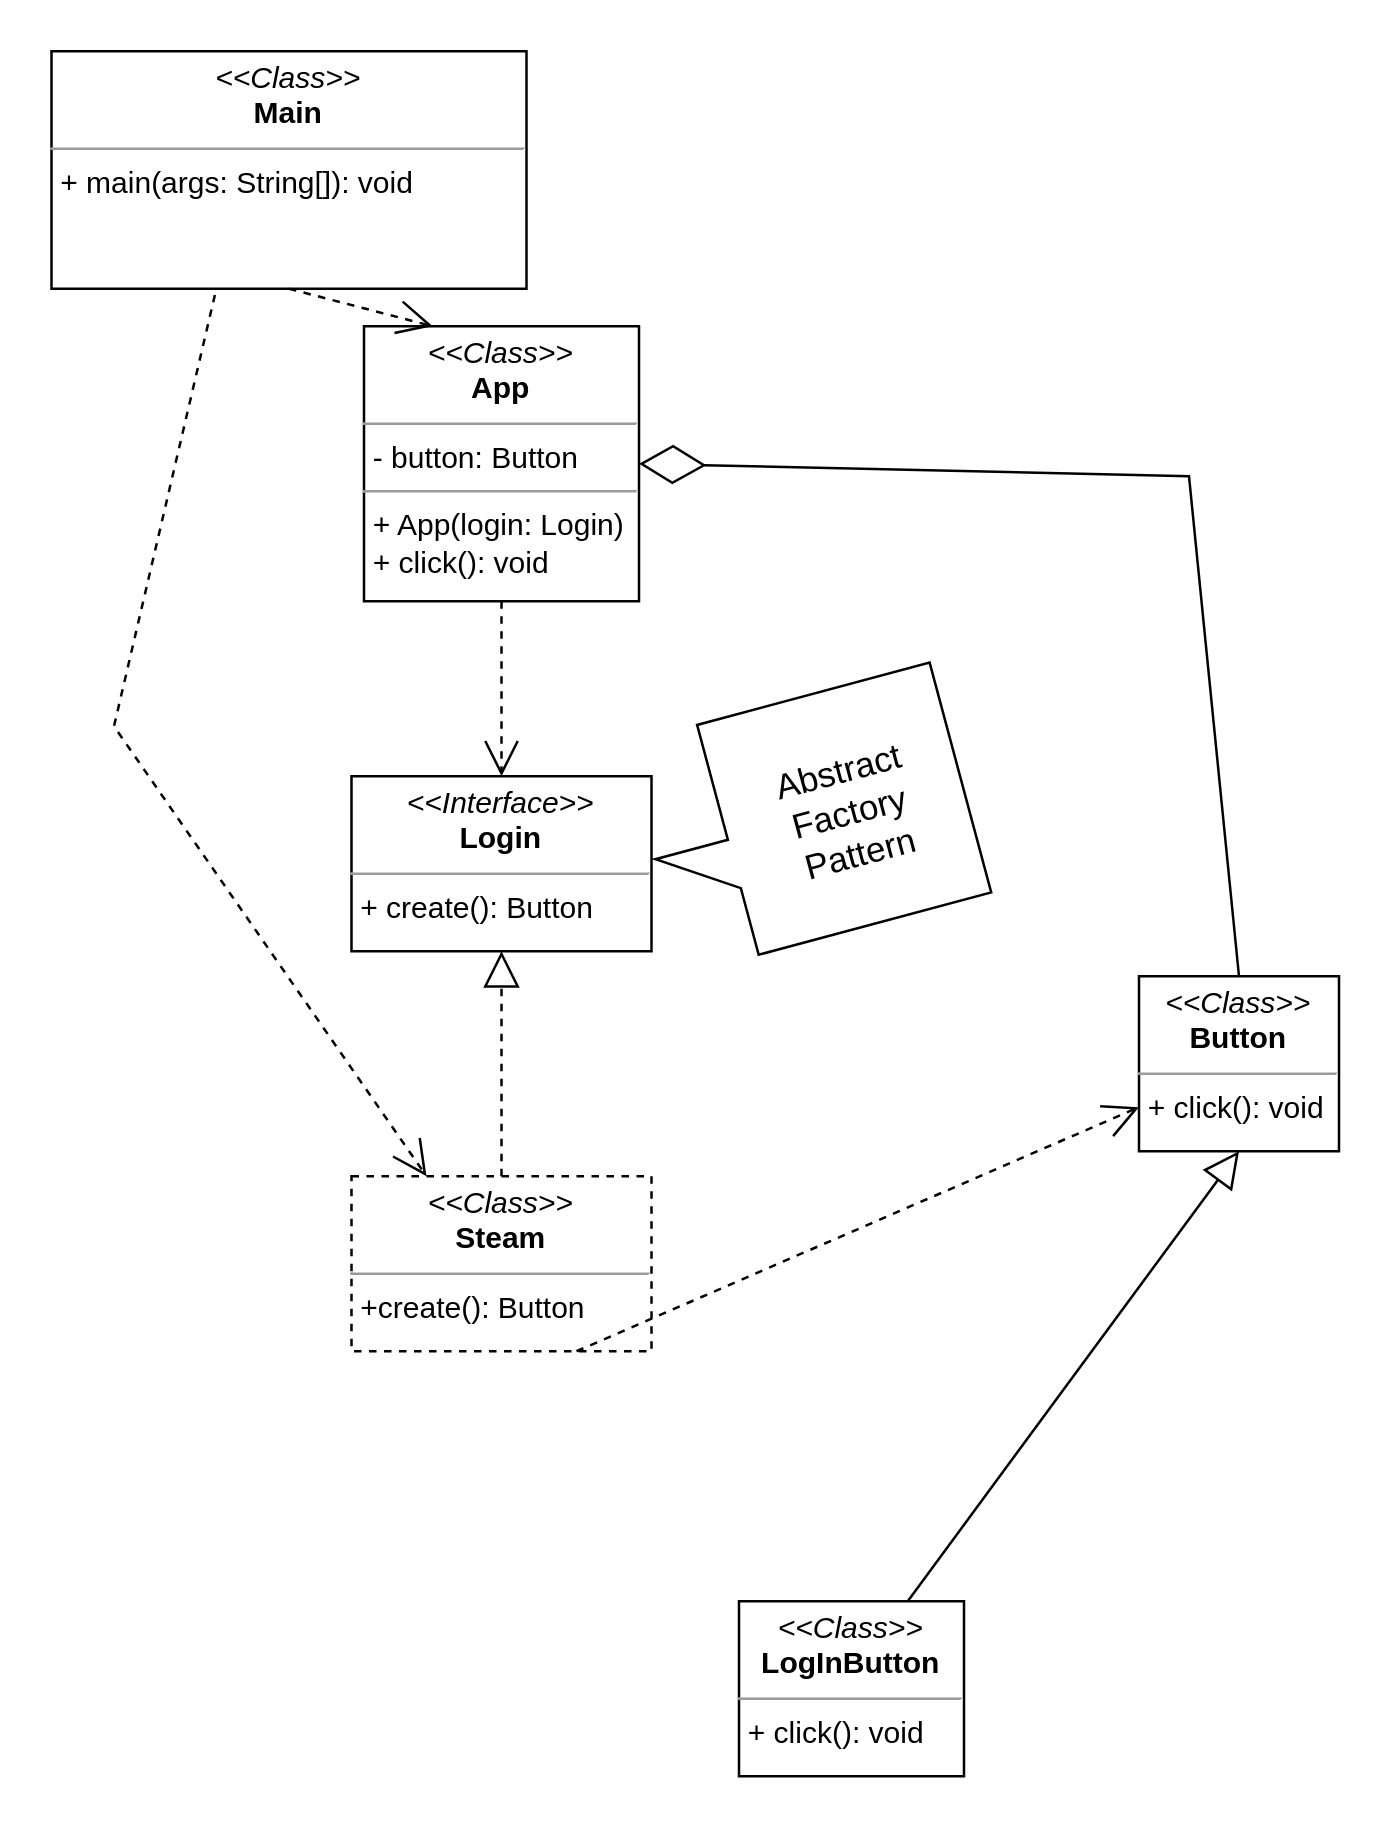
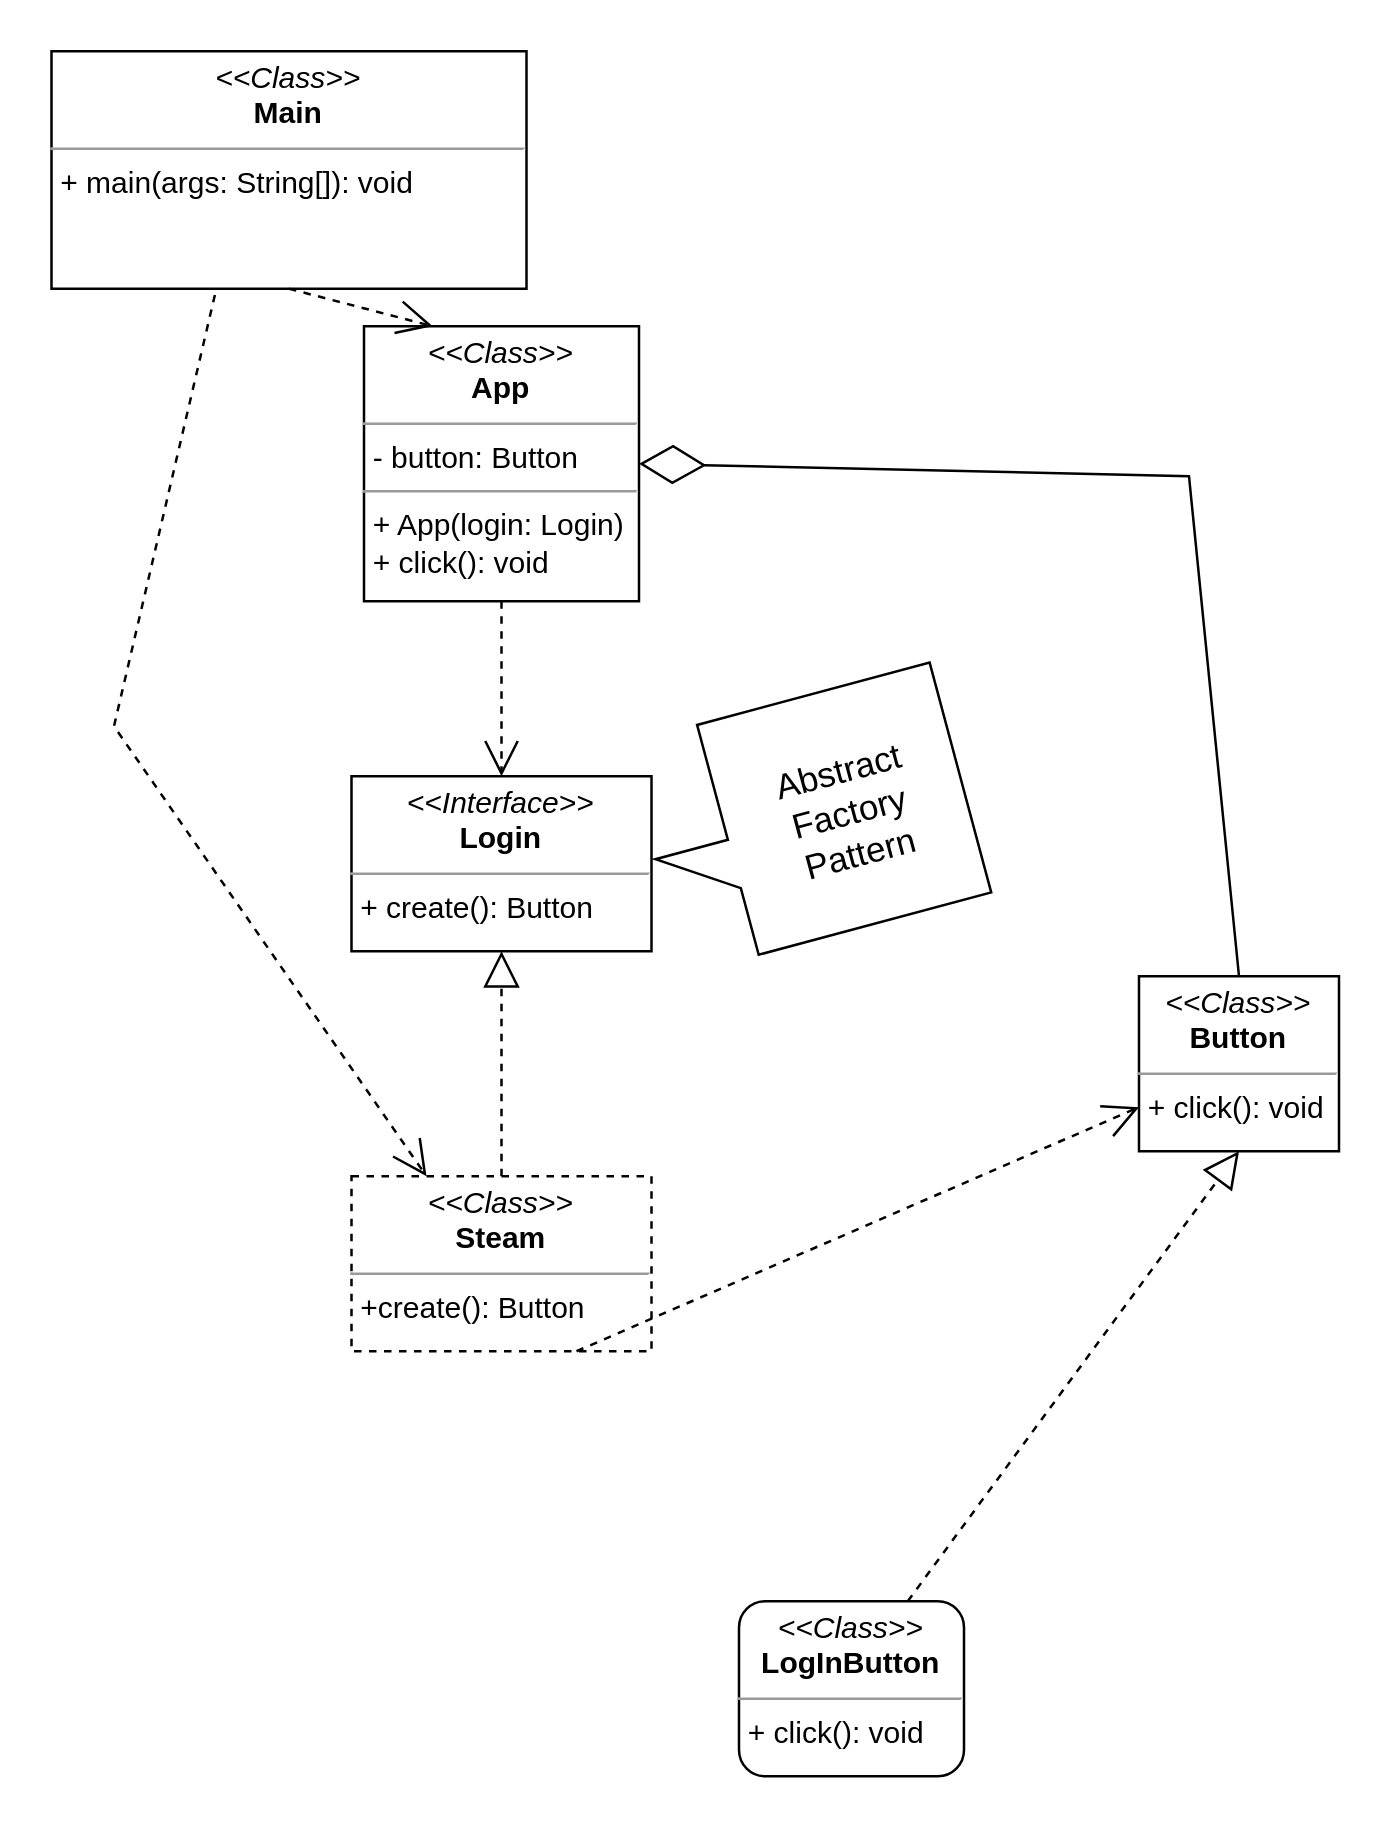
(1064, 1388) -> (1064, 1388)
(851, 1689) -> (851, 1689)
